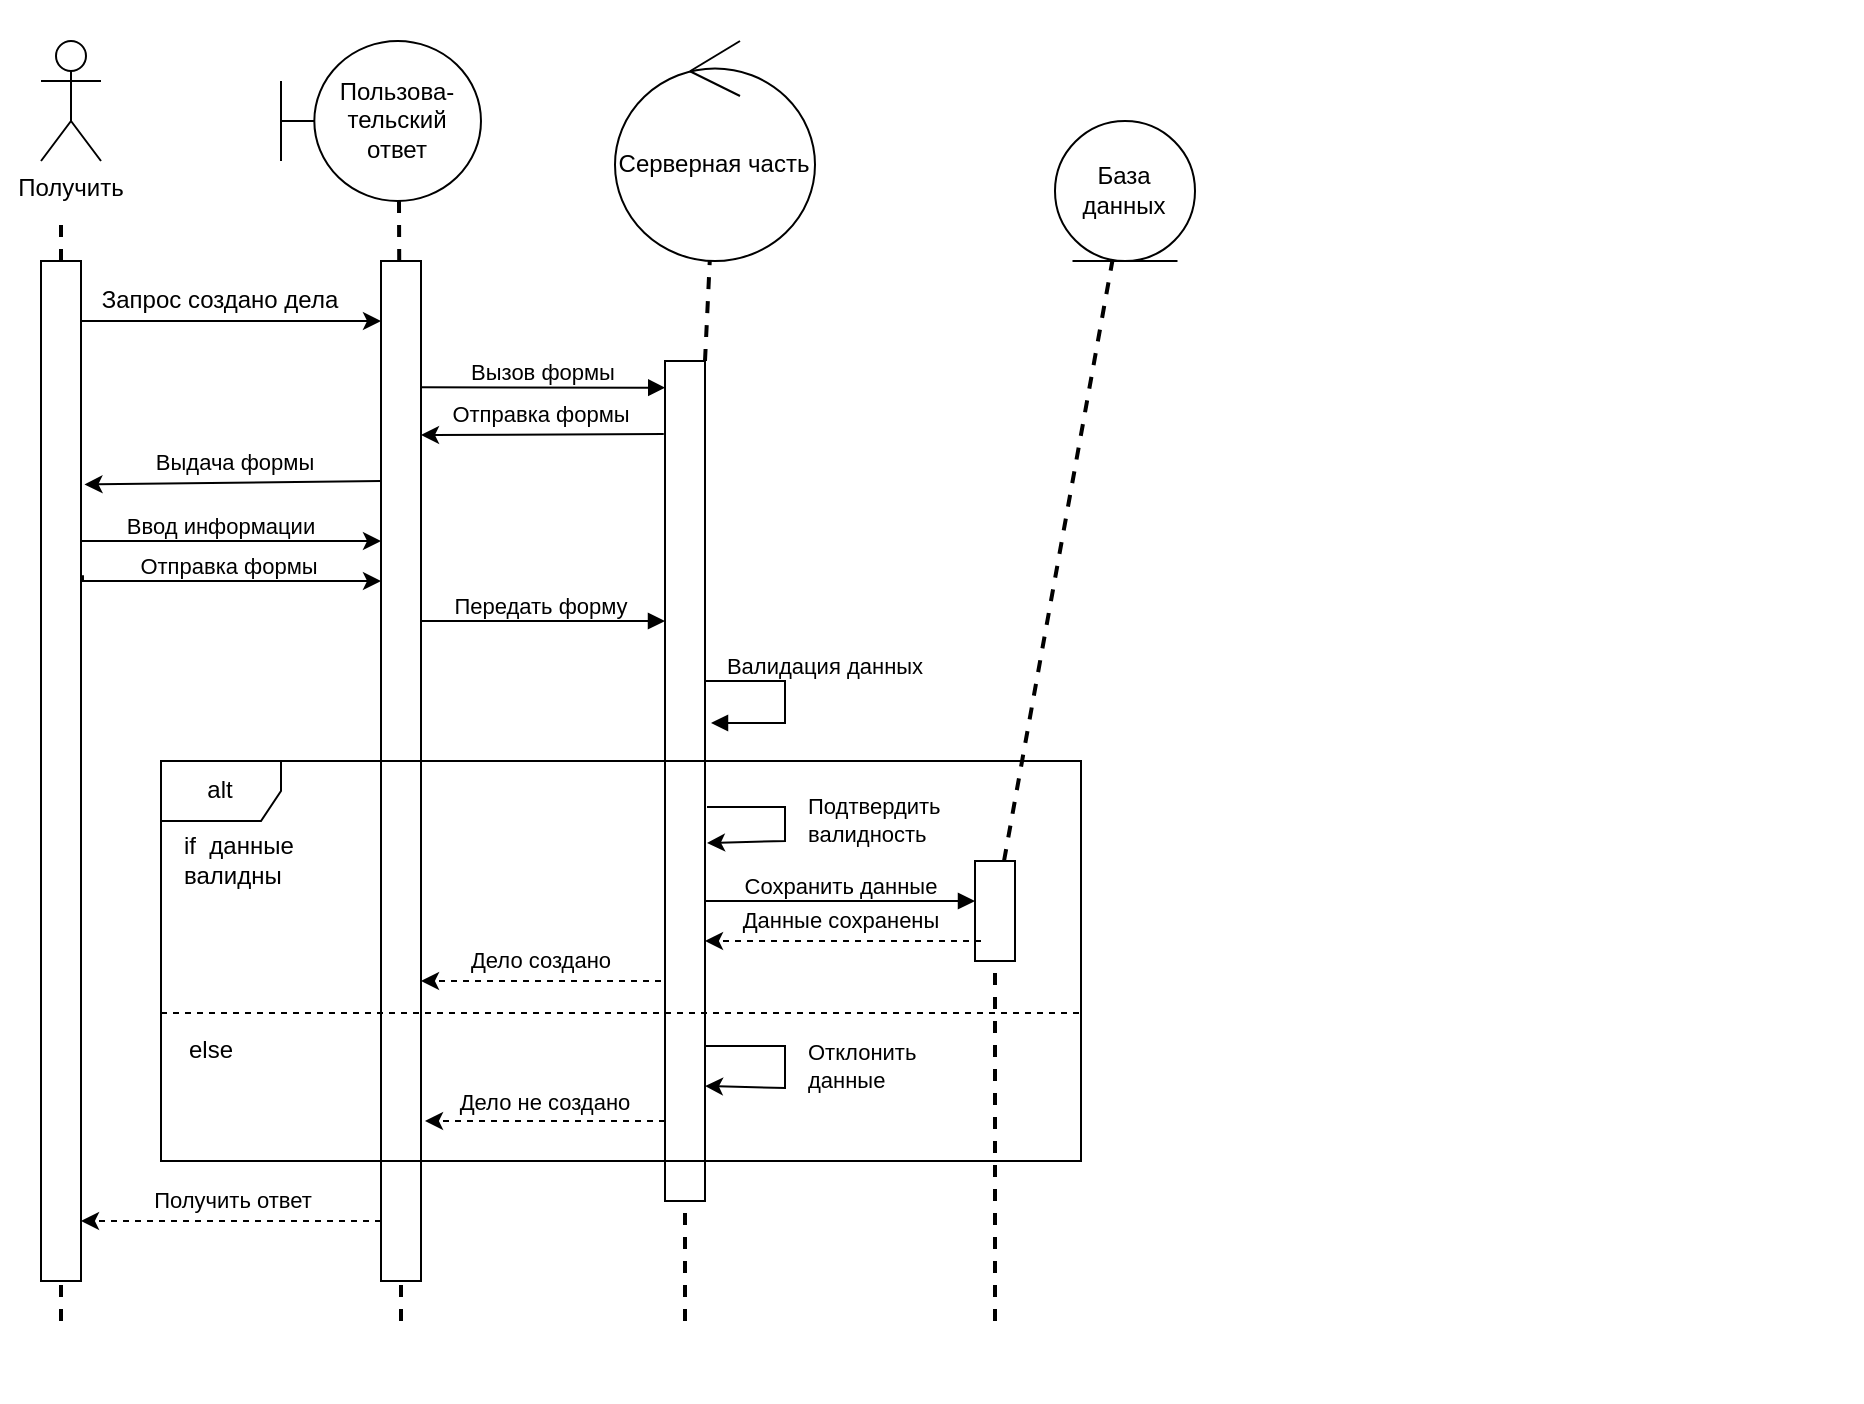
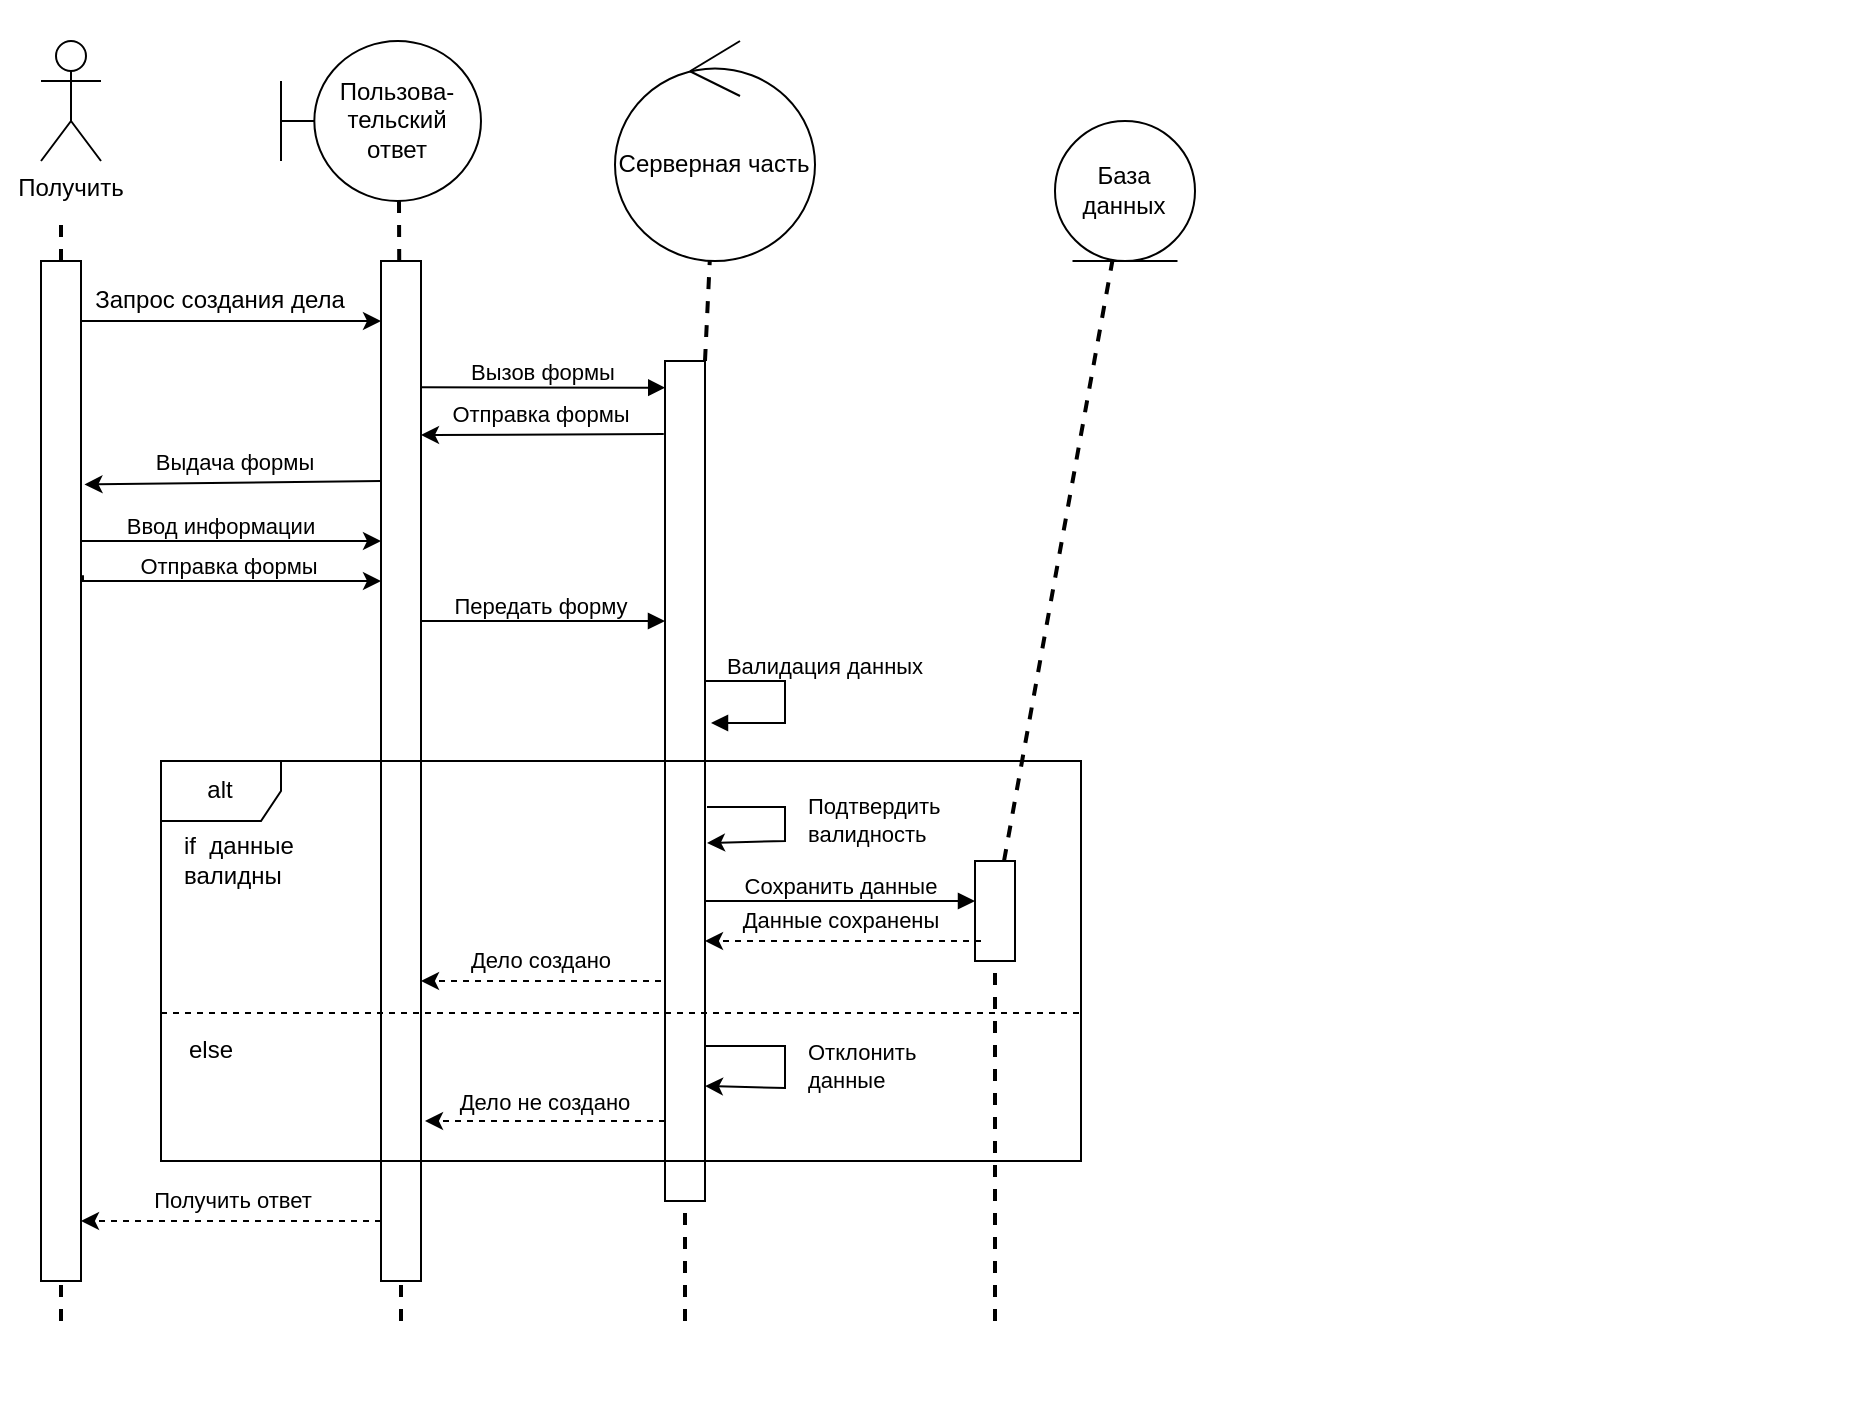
(221, 301) -> (221, 301)
